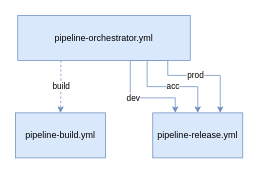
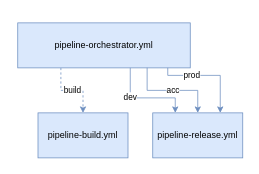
(104, 38) -> (104, 45)
(60, 135) -> (83, 135)
